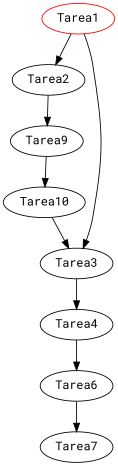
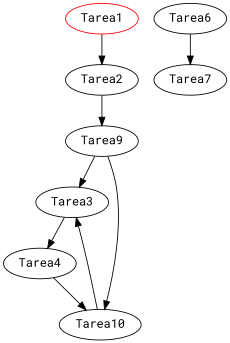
(101, 137) -> (89, 168)
(77, 351) -> (67, 291)
